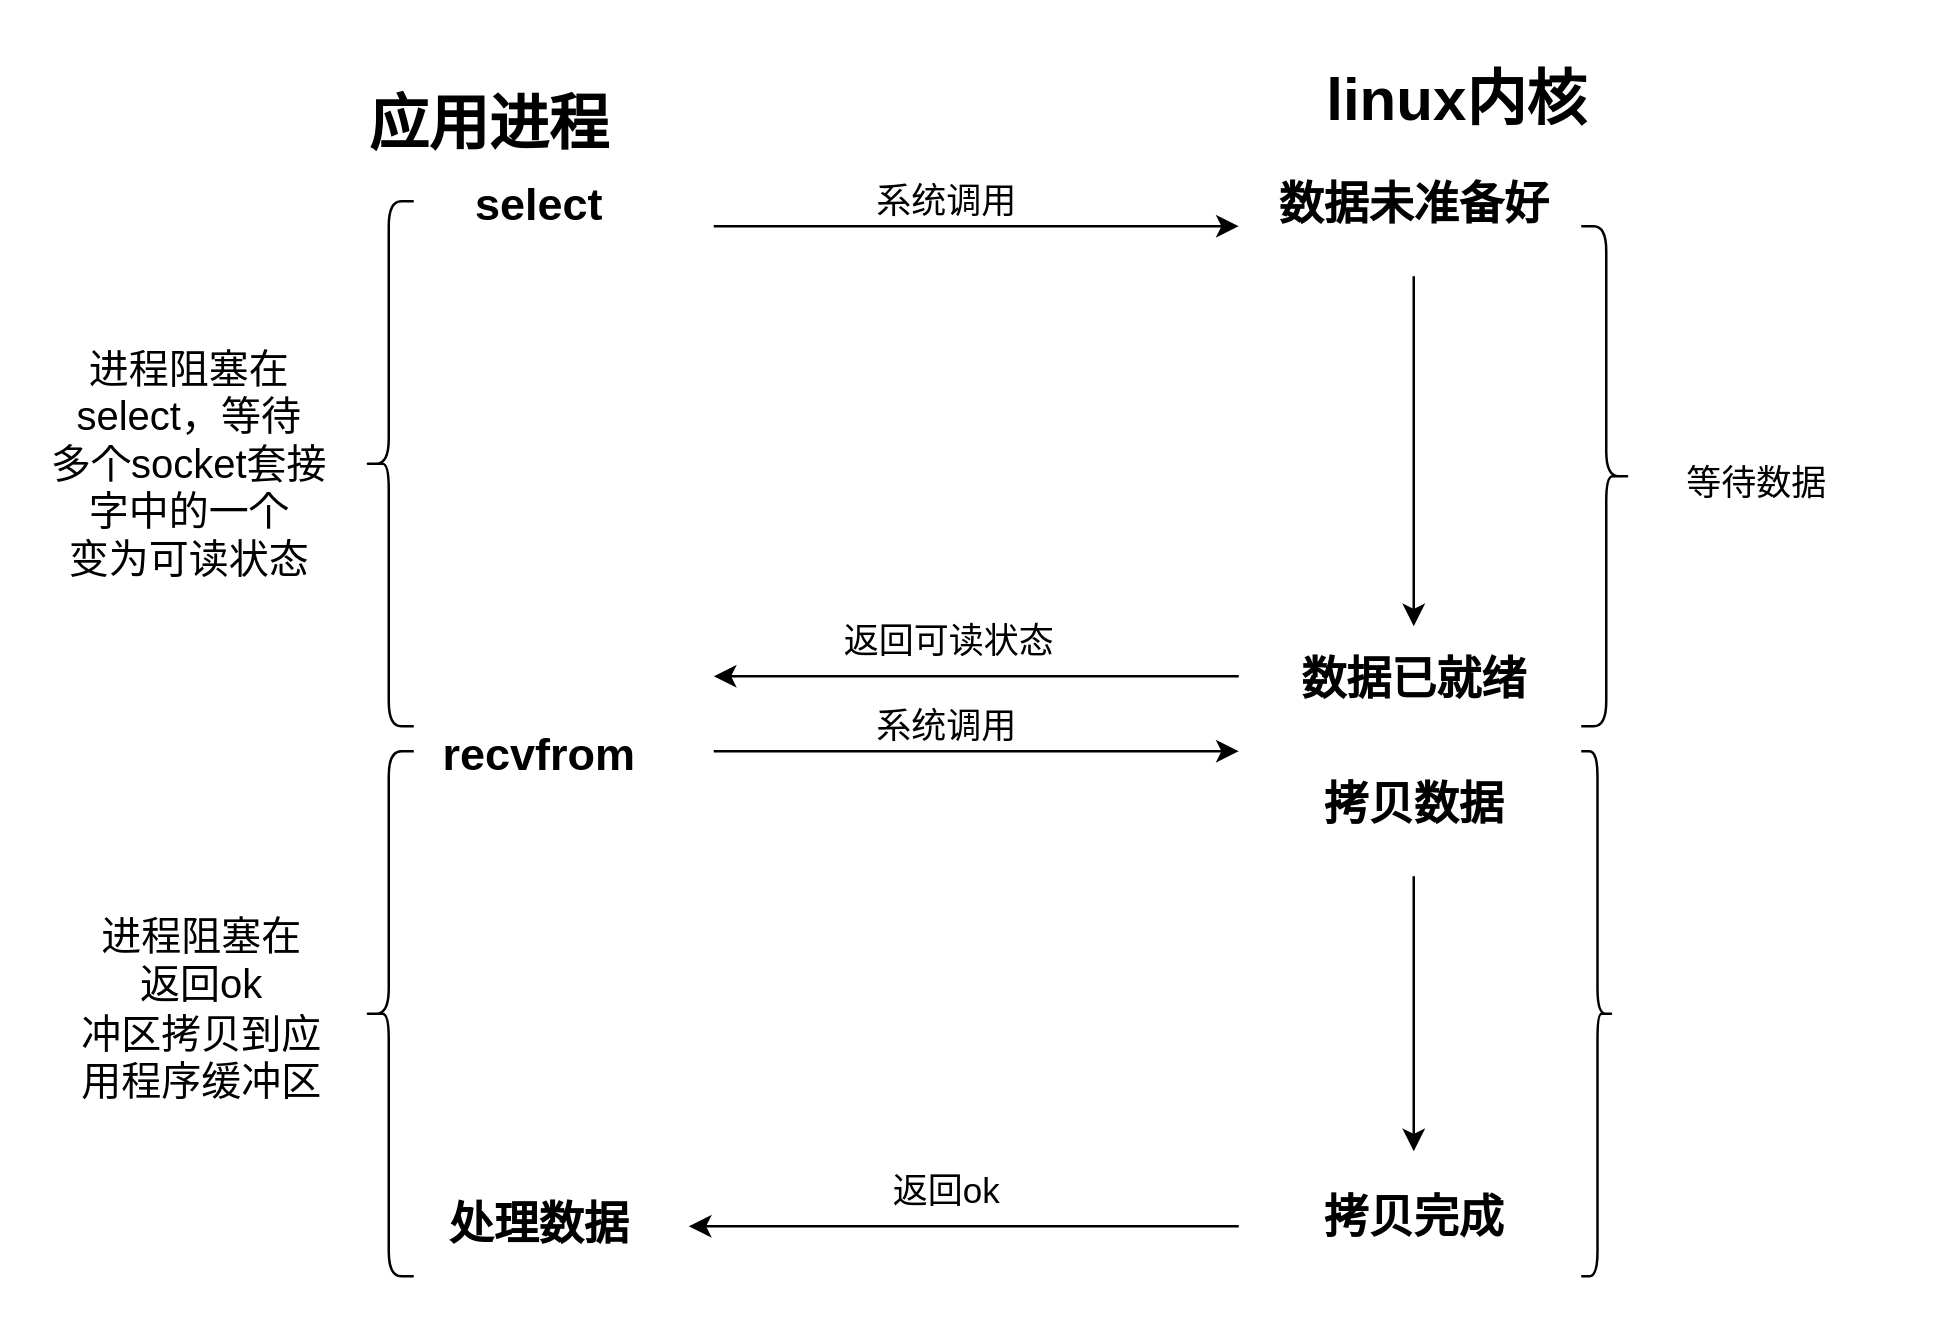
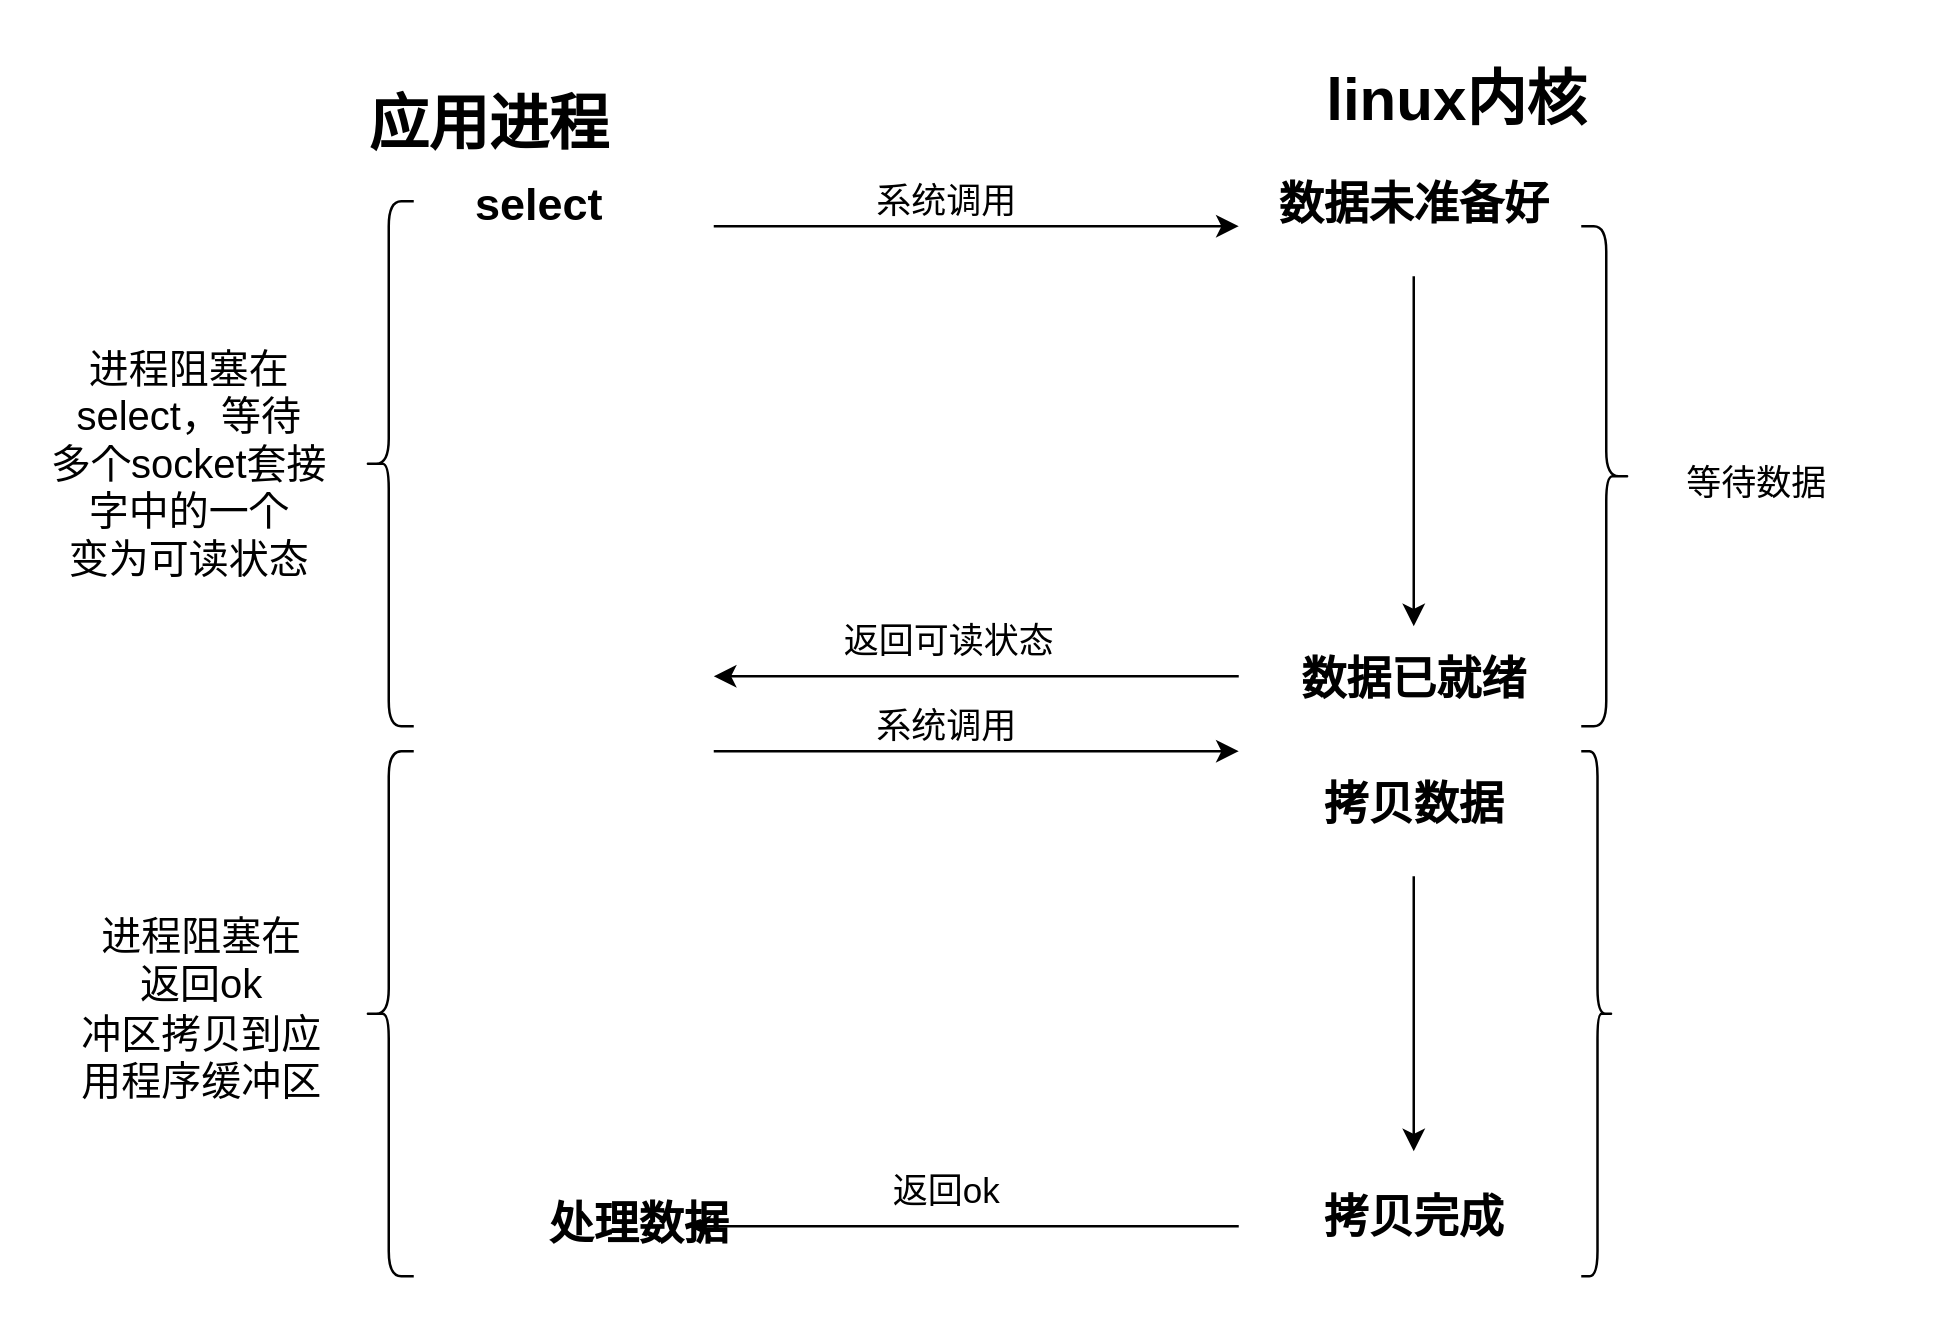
(539, 751) -> none
(539, 1220) -> (639, 1220)
